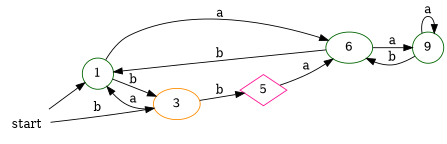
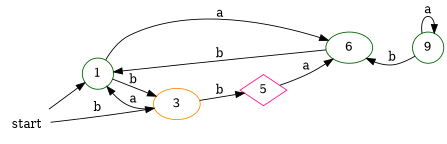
(388, 48) -> none
